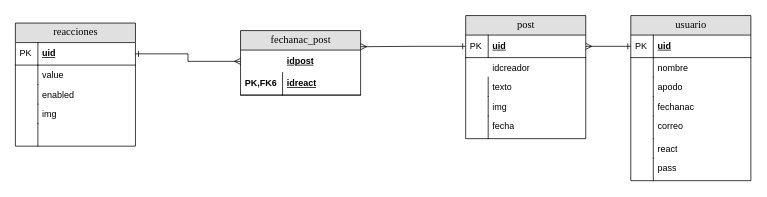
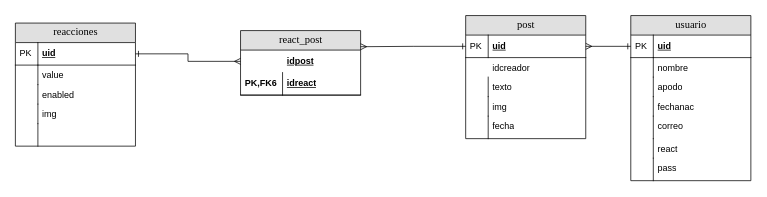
(301, 40) -> (301, 40)
